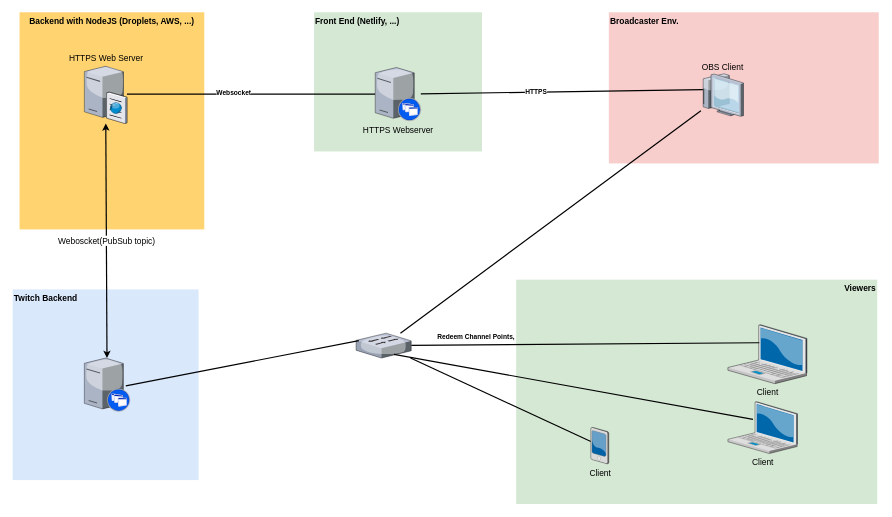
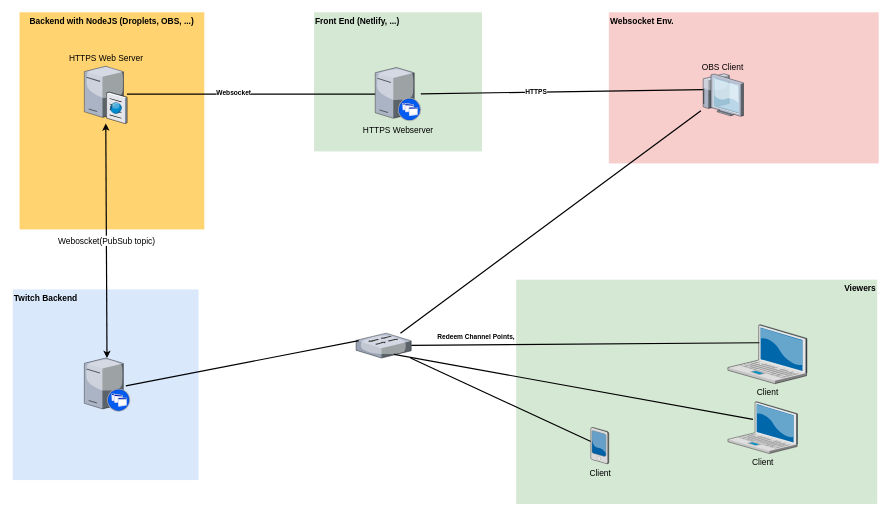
(112, 22) -> (112, 22)
(646, 22) -> (641, 22)
